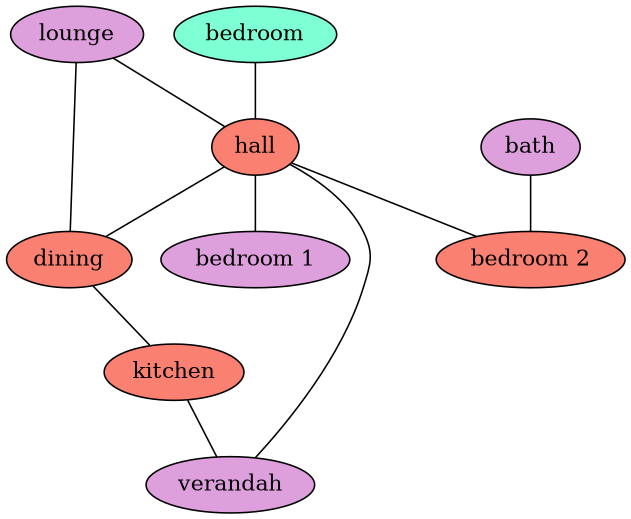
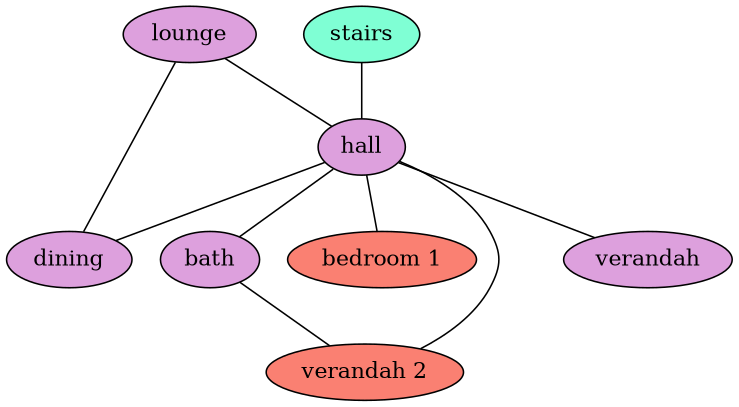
(255, 34) -> (362, 34)
(255, 147) -> (362, 147)
none -> (286, 203)
(69, 260) -> (69, 260)
(255, 260) -> (382, 260)
(531, 260) -> (365, 372)
(174, 372) -> none
